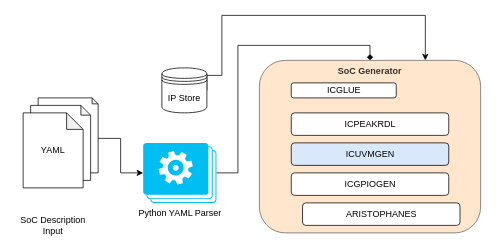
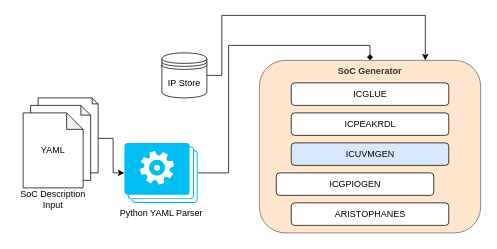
(184, 90) -> (184, 75)
(344, 90) -> (370, 94)
(180, 173) -> (161, 173)
(370, 184) -> (355, 184)
(381, 214) -> (370, 214)
(53, 225) -> (53, 199)
